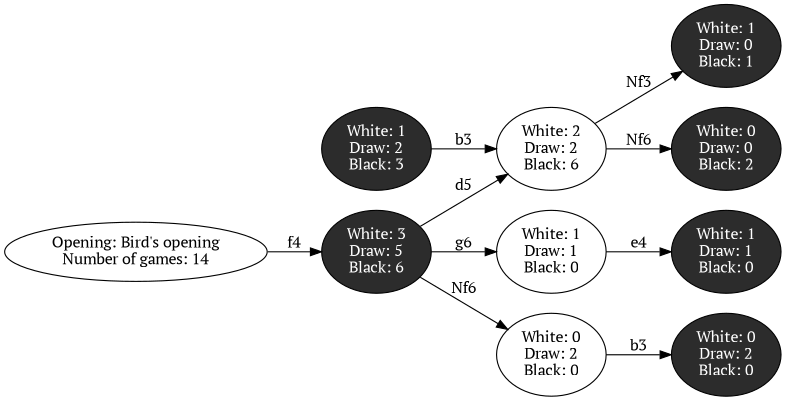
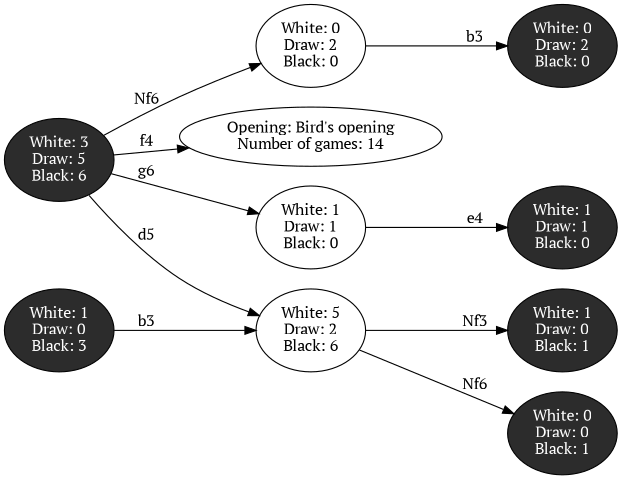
(376, 149) -> (59, 330)
(551, 149) -> (311, 330)
(726, 149) -> (562, 433)
(289, 252) -> (146, 152)
